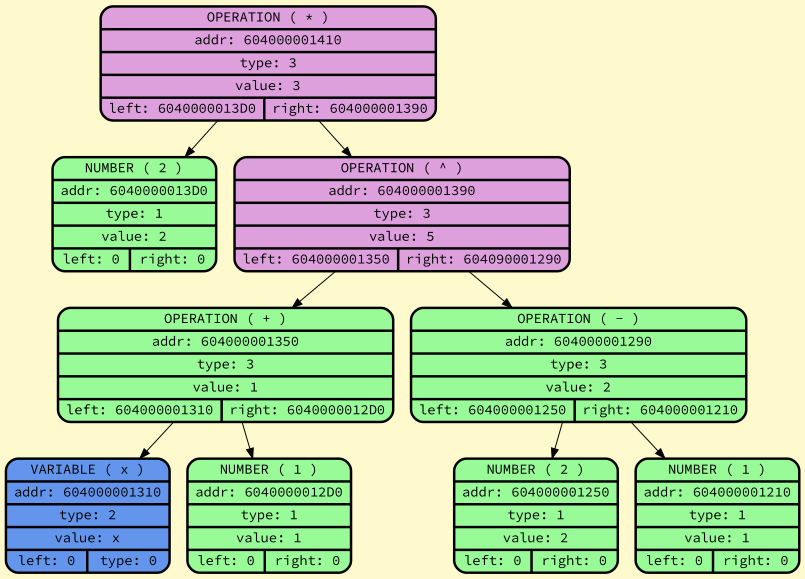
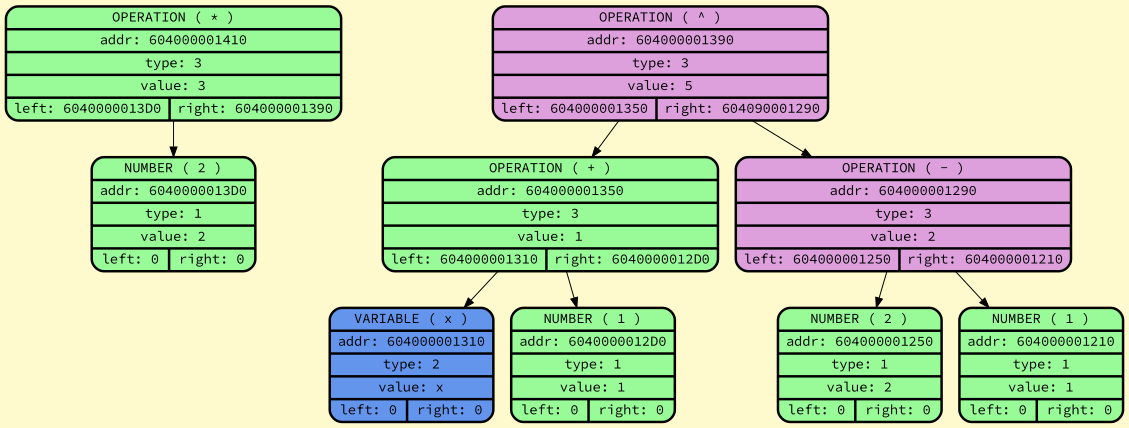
(268, 63) -> (174, 63)
(332, 135) -> none
(579, 365) -> (903, 214)
(128, 561) -> (450, 410)
